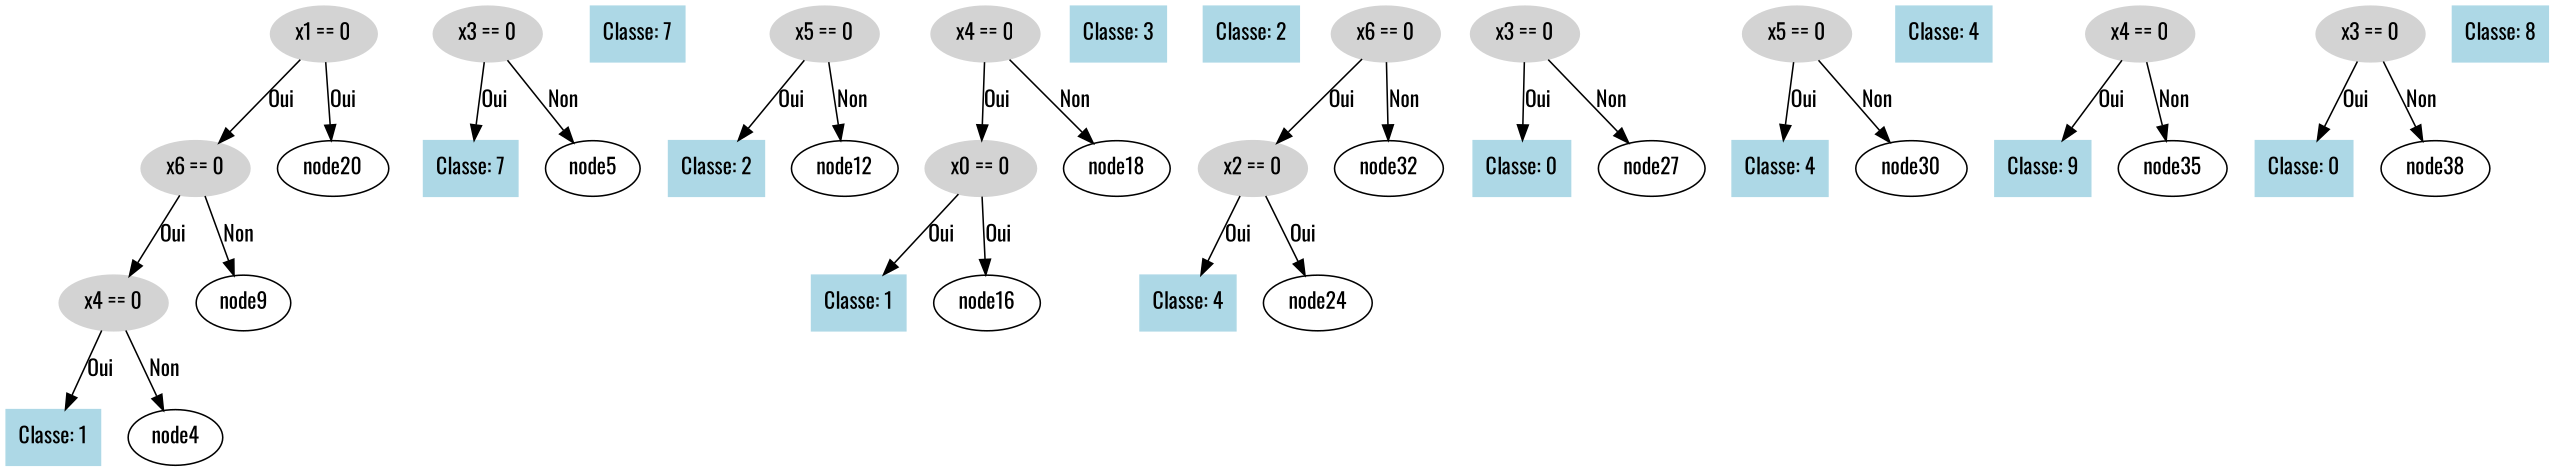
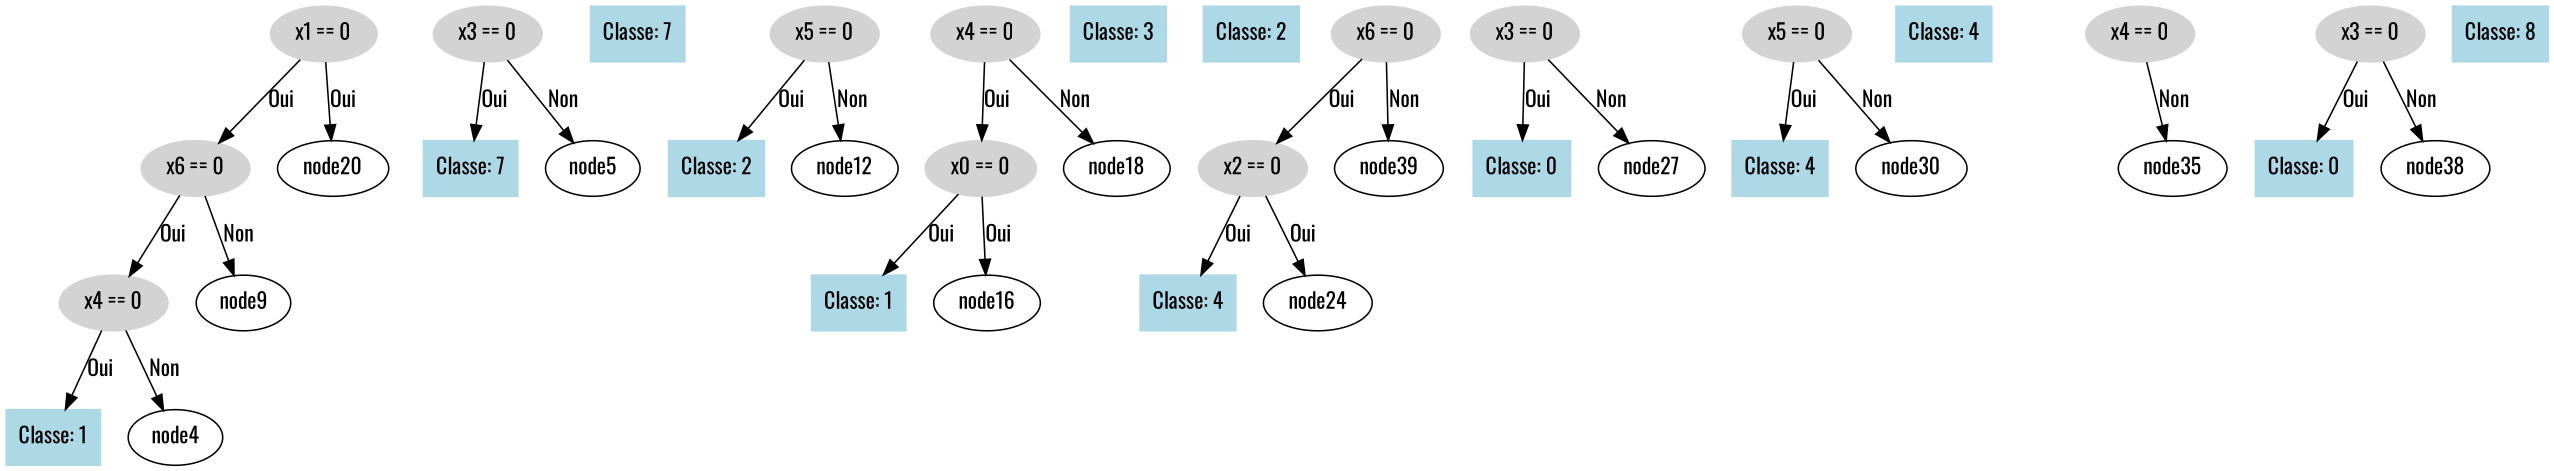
(1389, 168) -> (1389, 168)
(2043, 168) -> none
